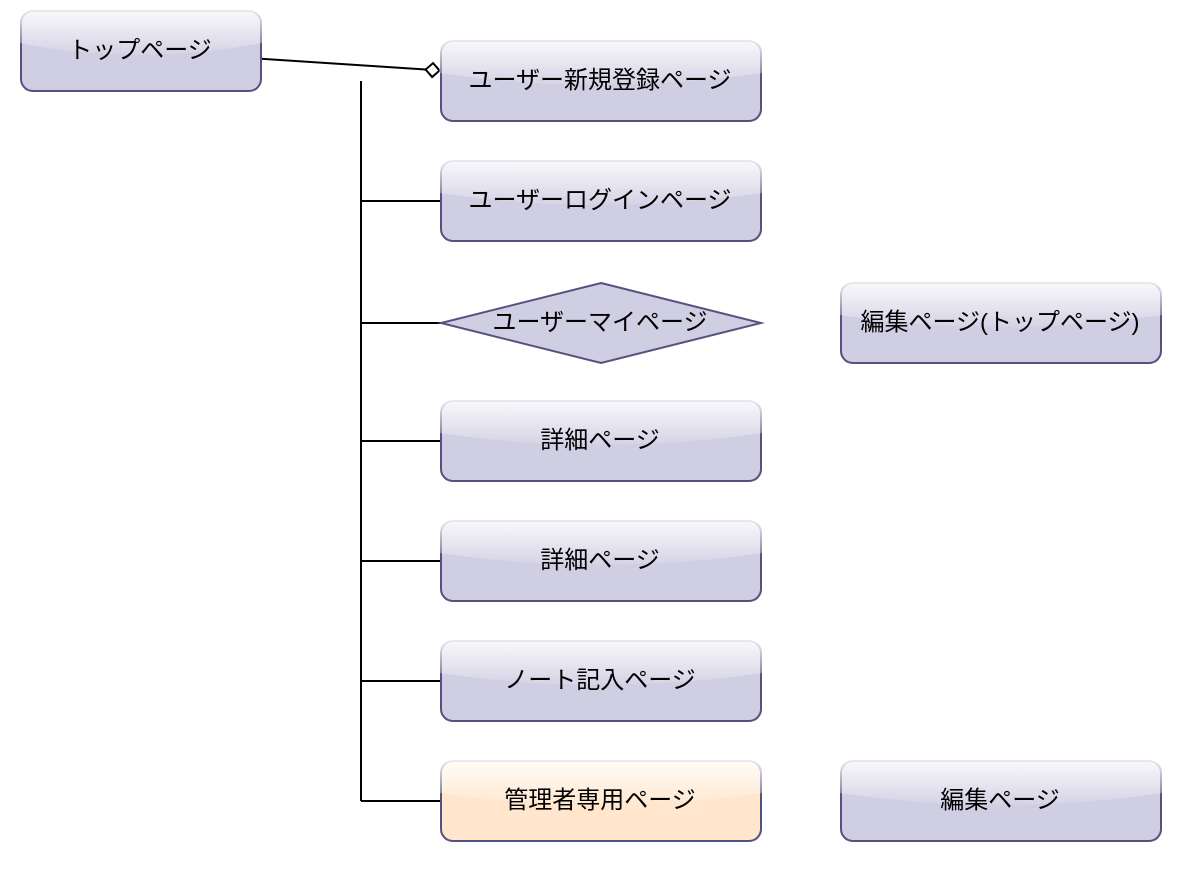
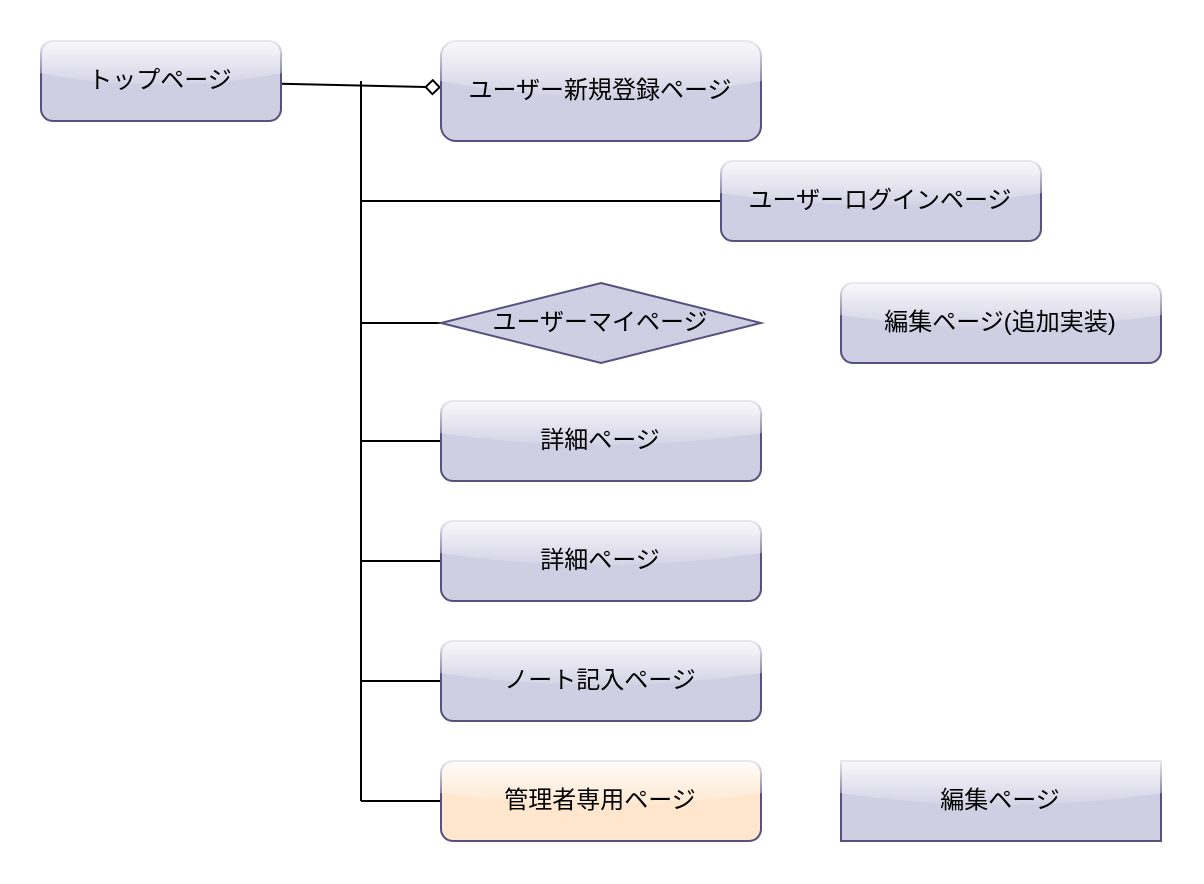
(141, 51) -> (161, 81)
(601, 81) -> (601, 91)
(601, 201) -> (881, 201)
(1001, 323) -> (1001, 323)
(1001, 801) -> (1001, 801)
